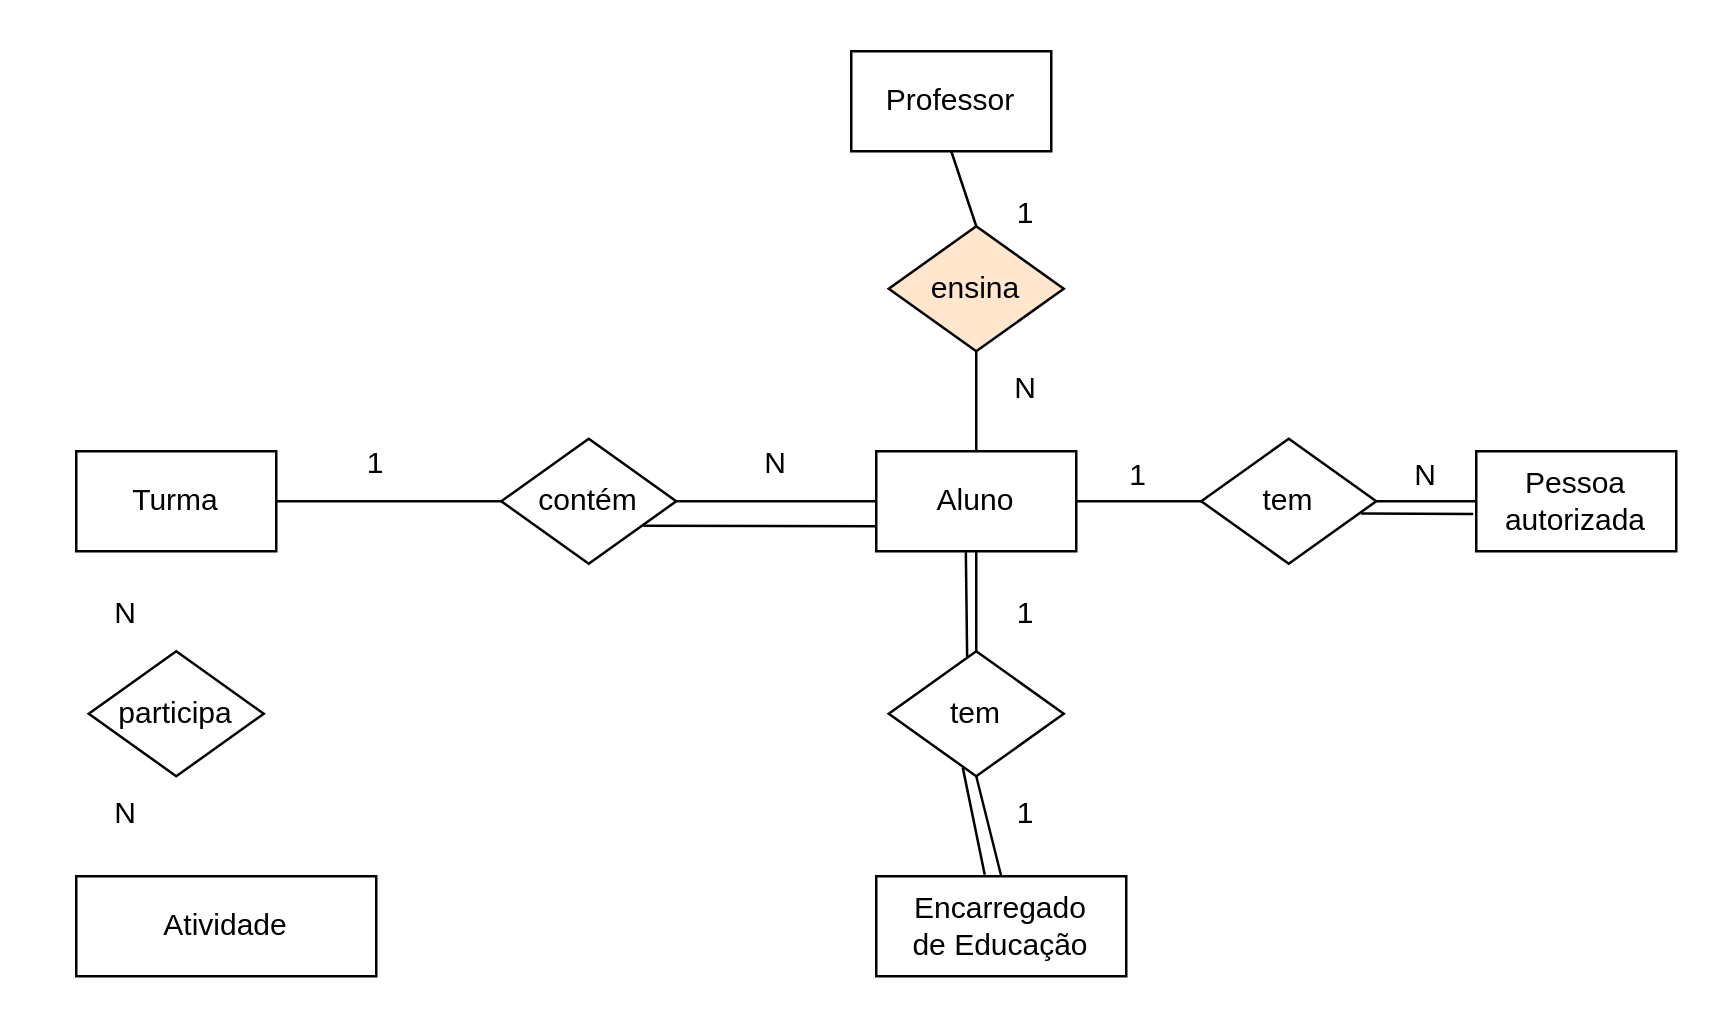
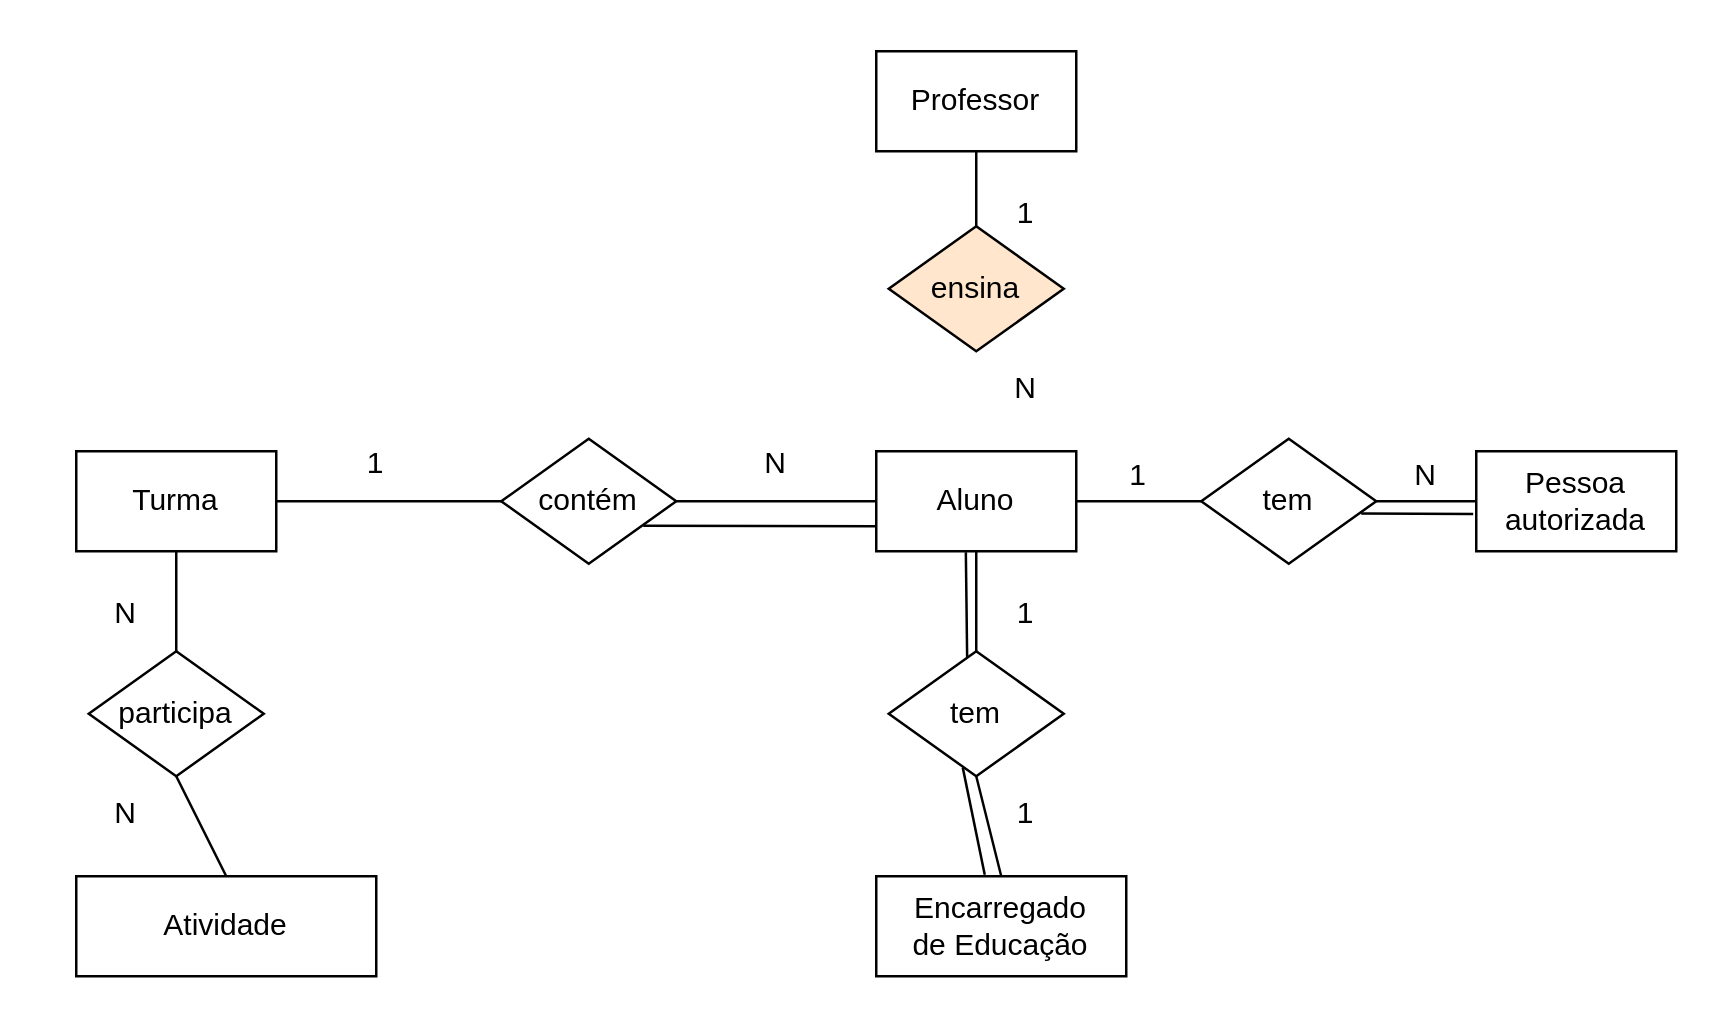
(951, 101) -> (976, 101)
(976, 401) -> none
none -> (176, 601)
none -> (201, 827)
